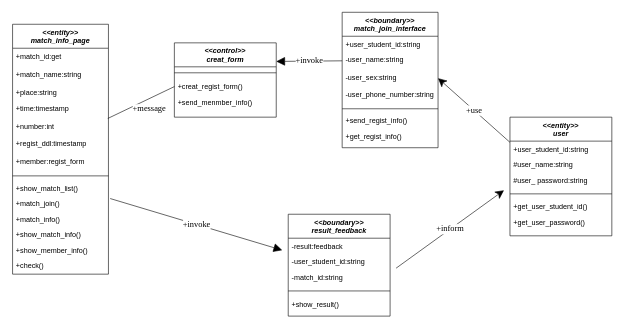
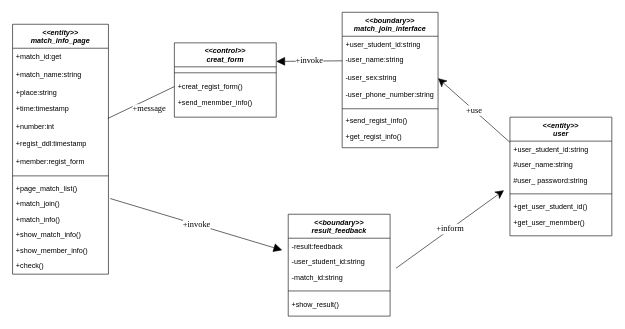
(50, 188) -> (50, 188)
(554, 223) -> (552, 223)
